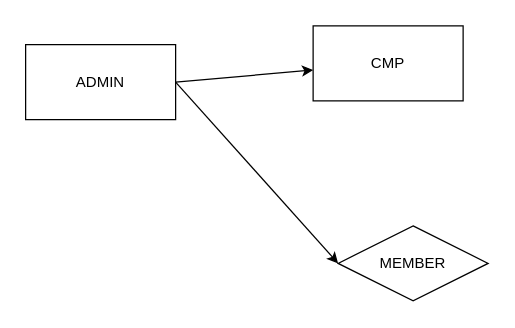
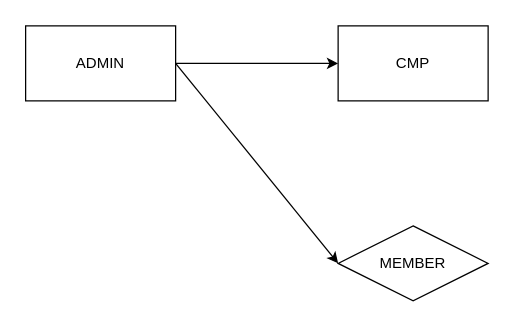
(388, 63) -> (413, 63)
(101, 82) -> (101, 63)
